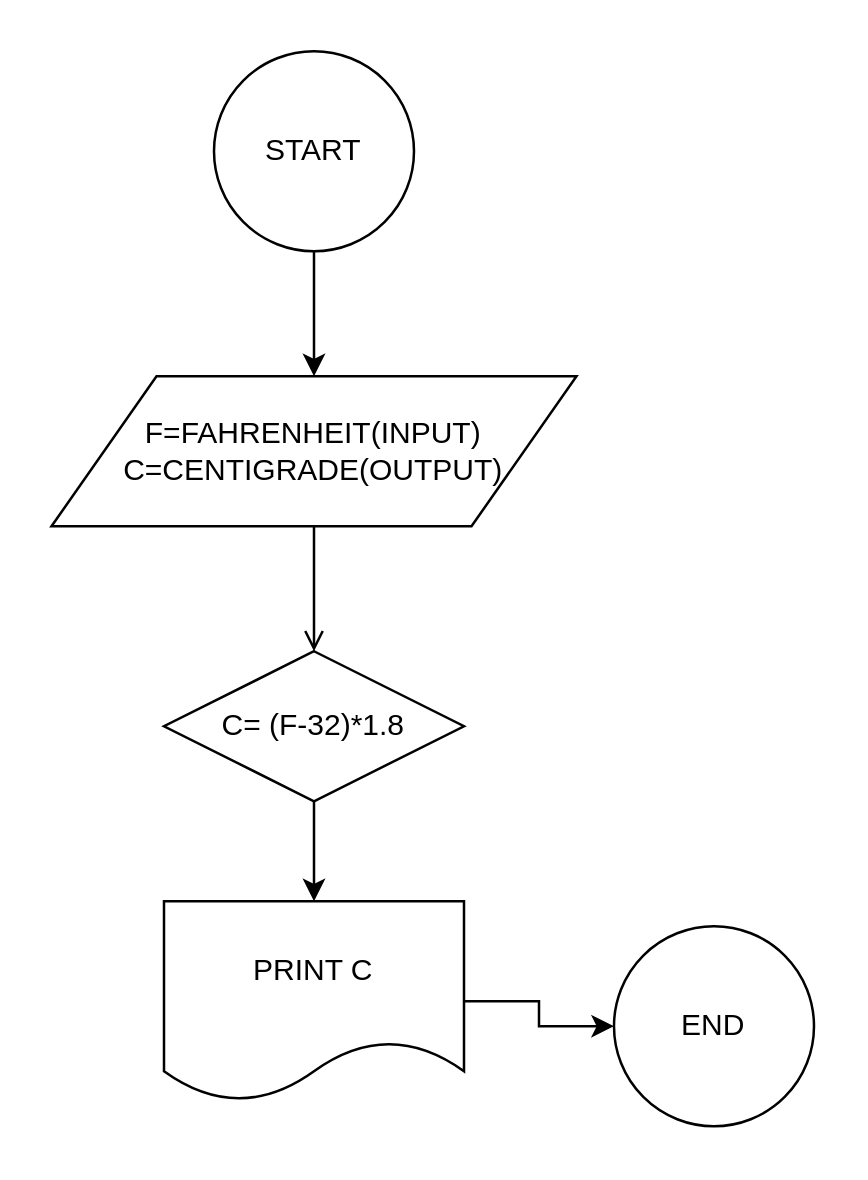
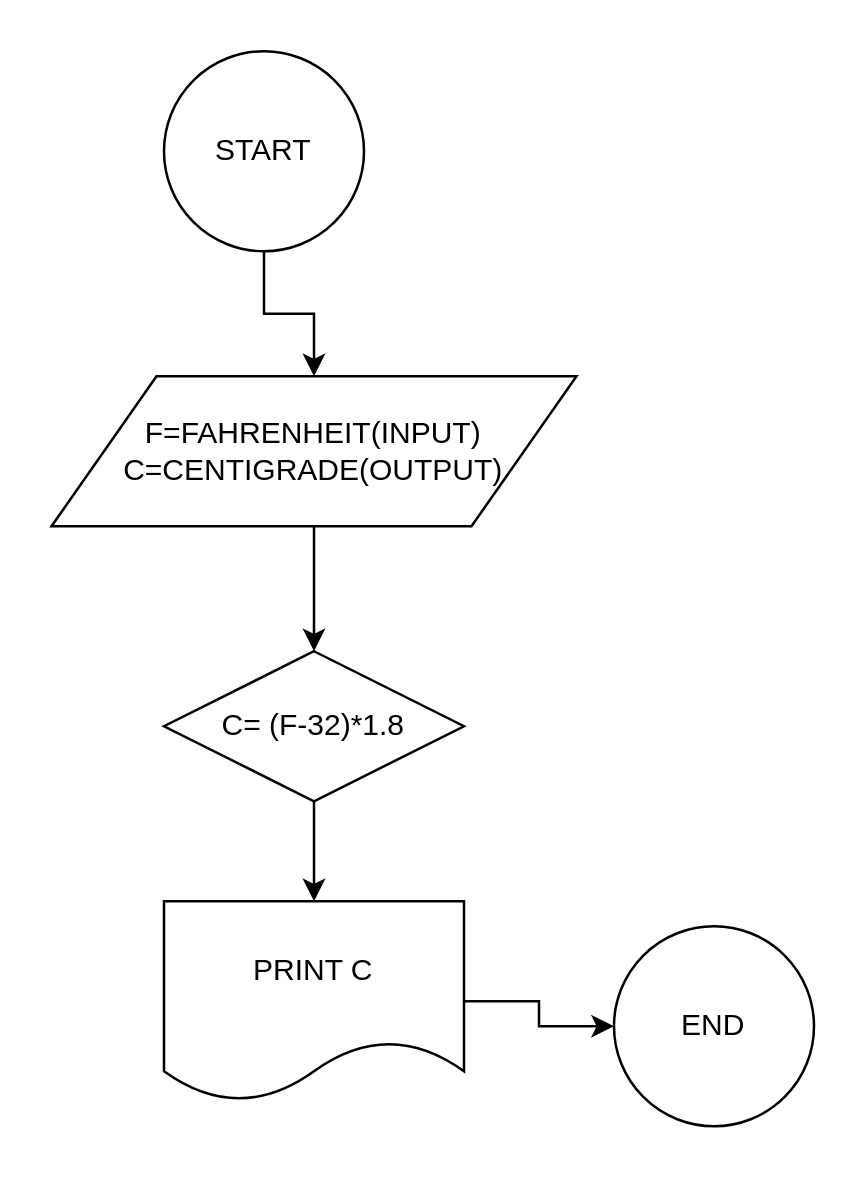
(314, 151) -> (264, 151)
(314, 637) -> (314, 633)
